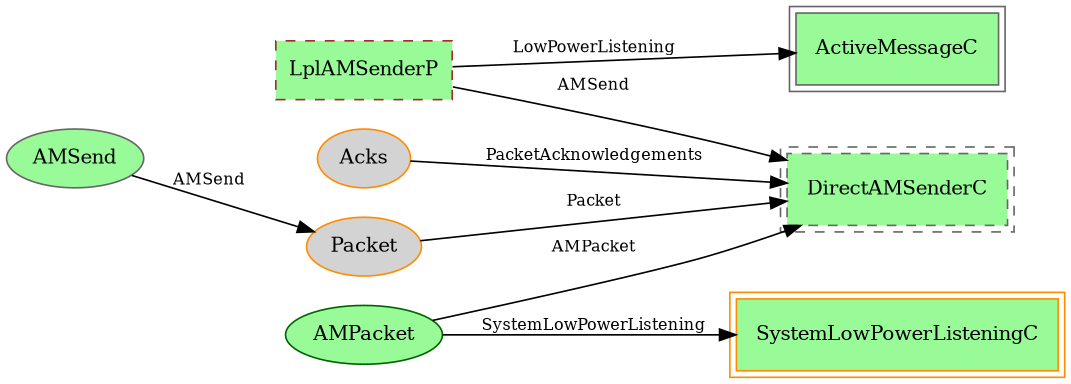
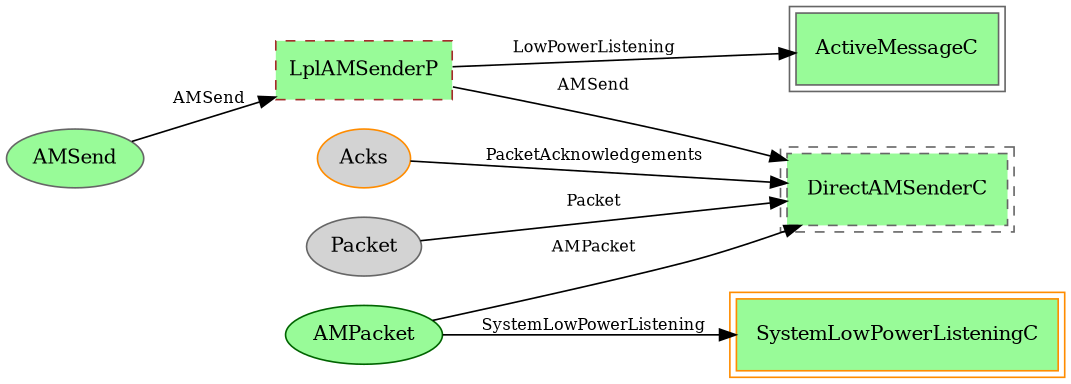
(215, 201) -> (196, 122)
(364, 247) -> (364, 247)
